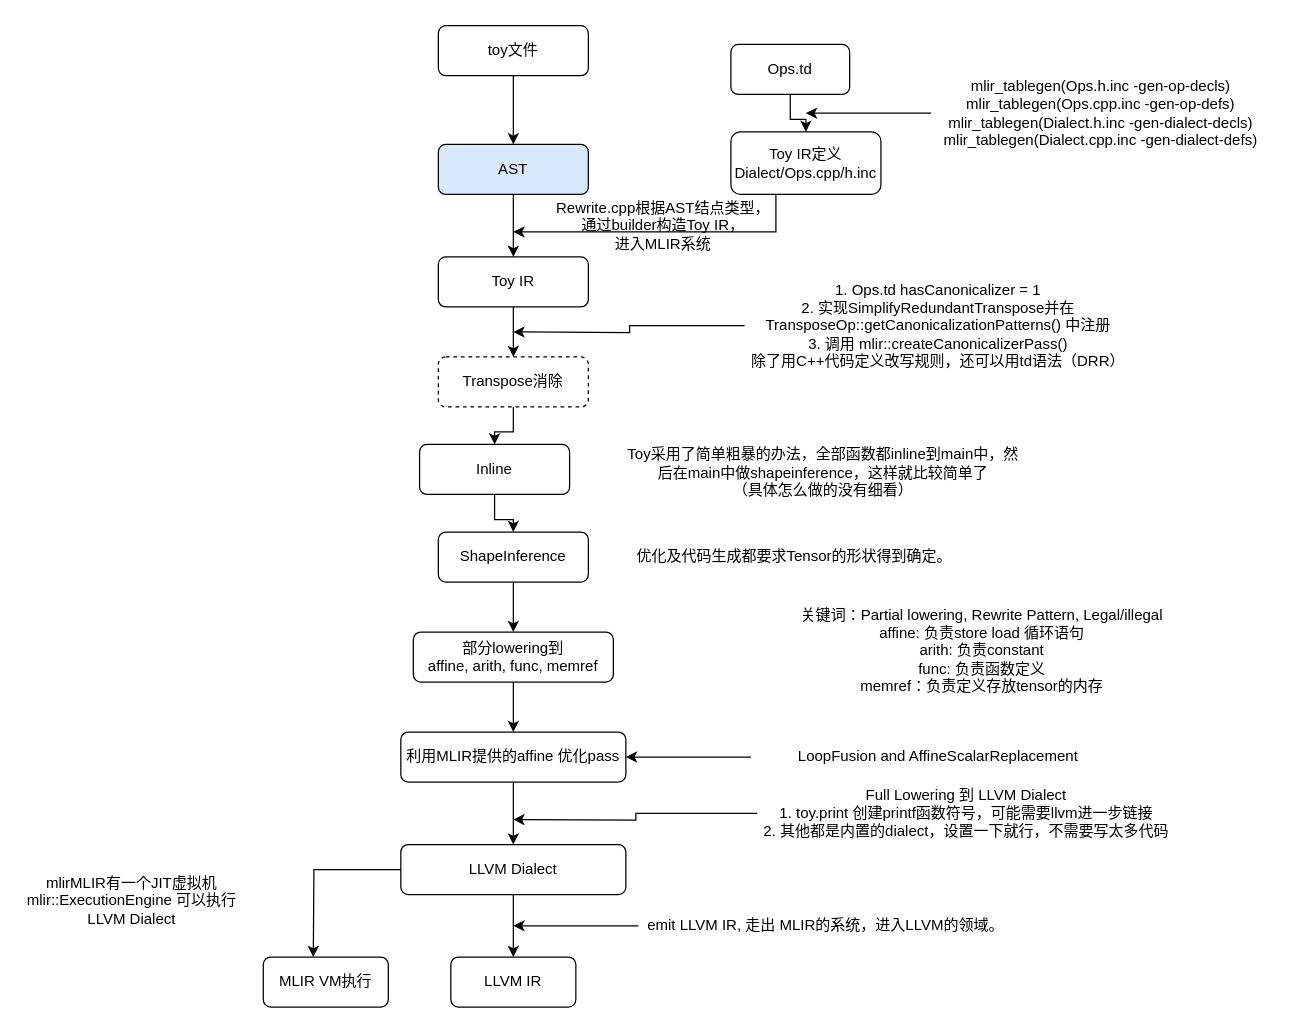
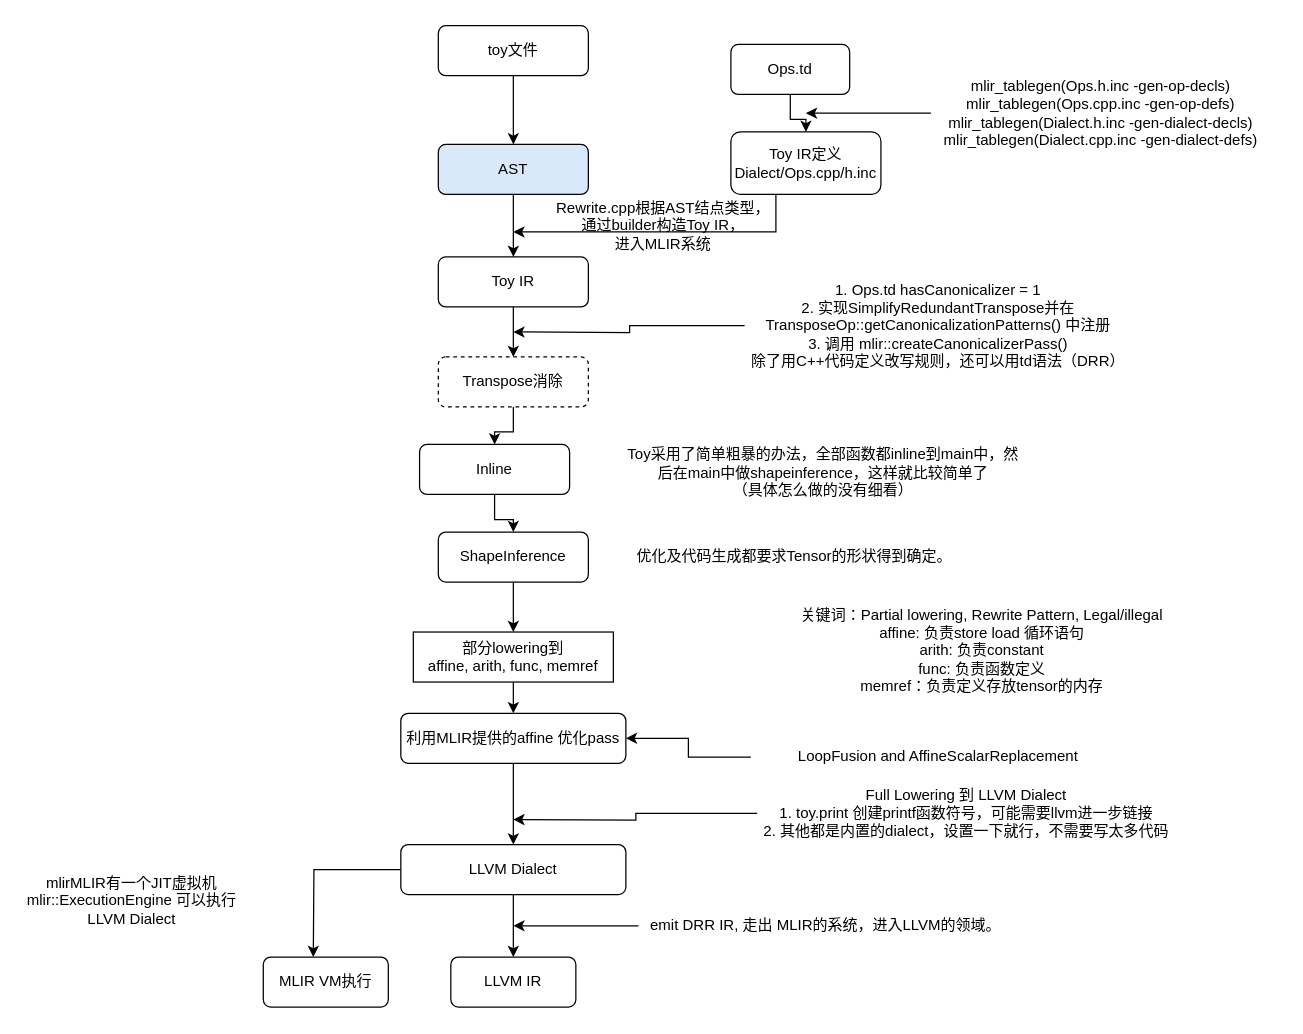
(513, 657) -> (513, 657)
(513, 757) -> (513, 738)
(826, 926) -> (826, 926)
